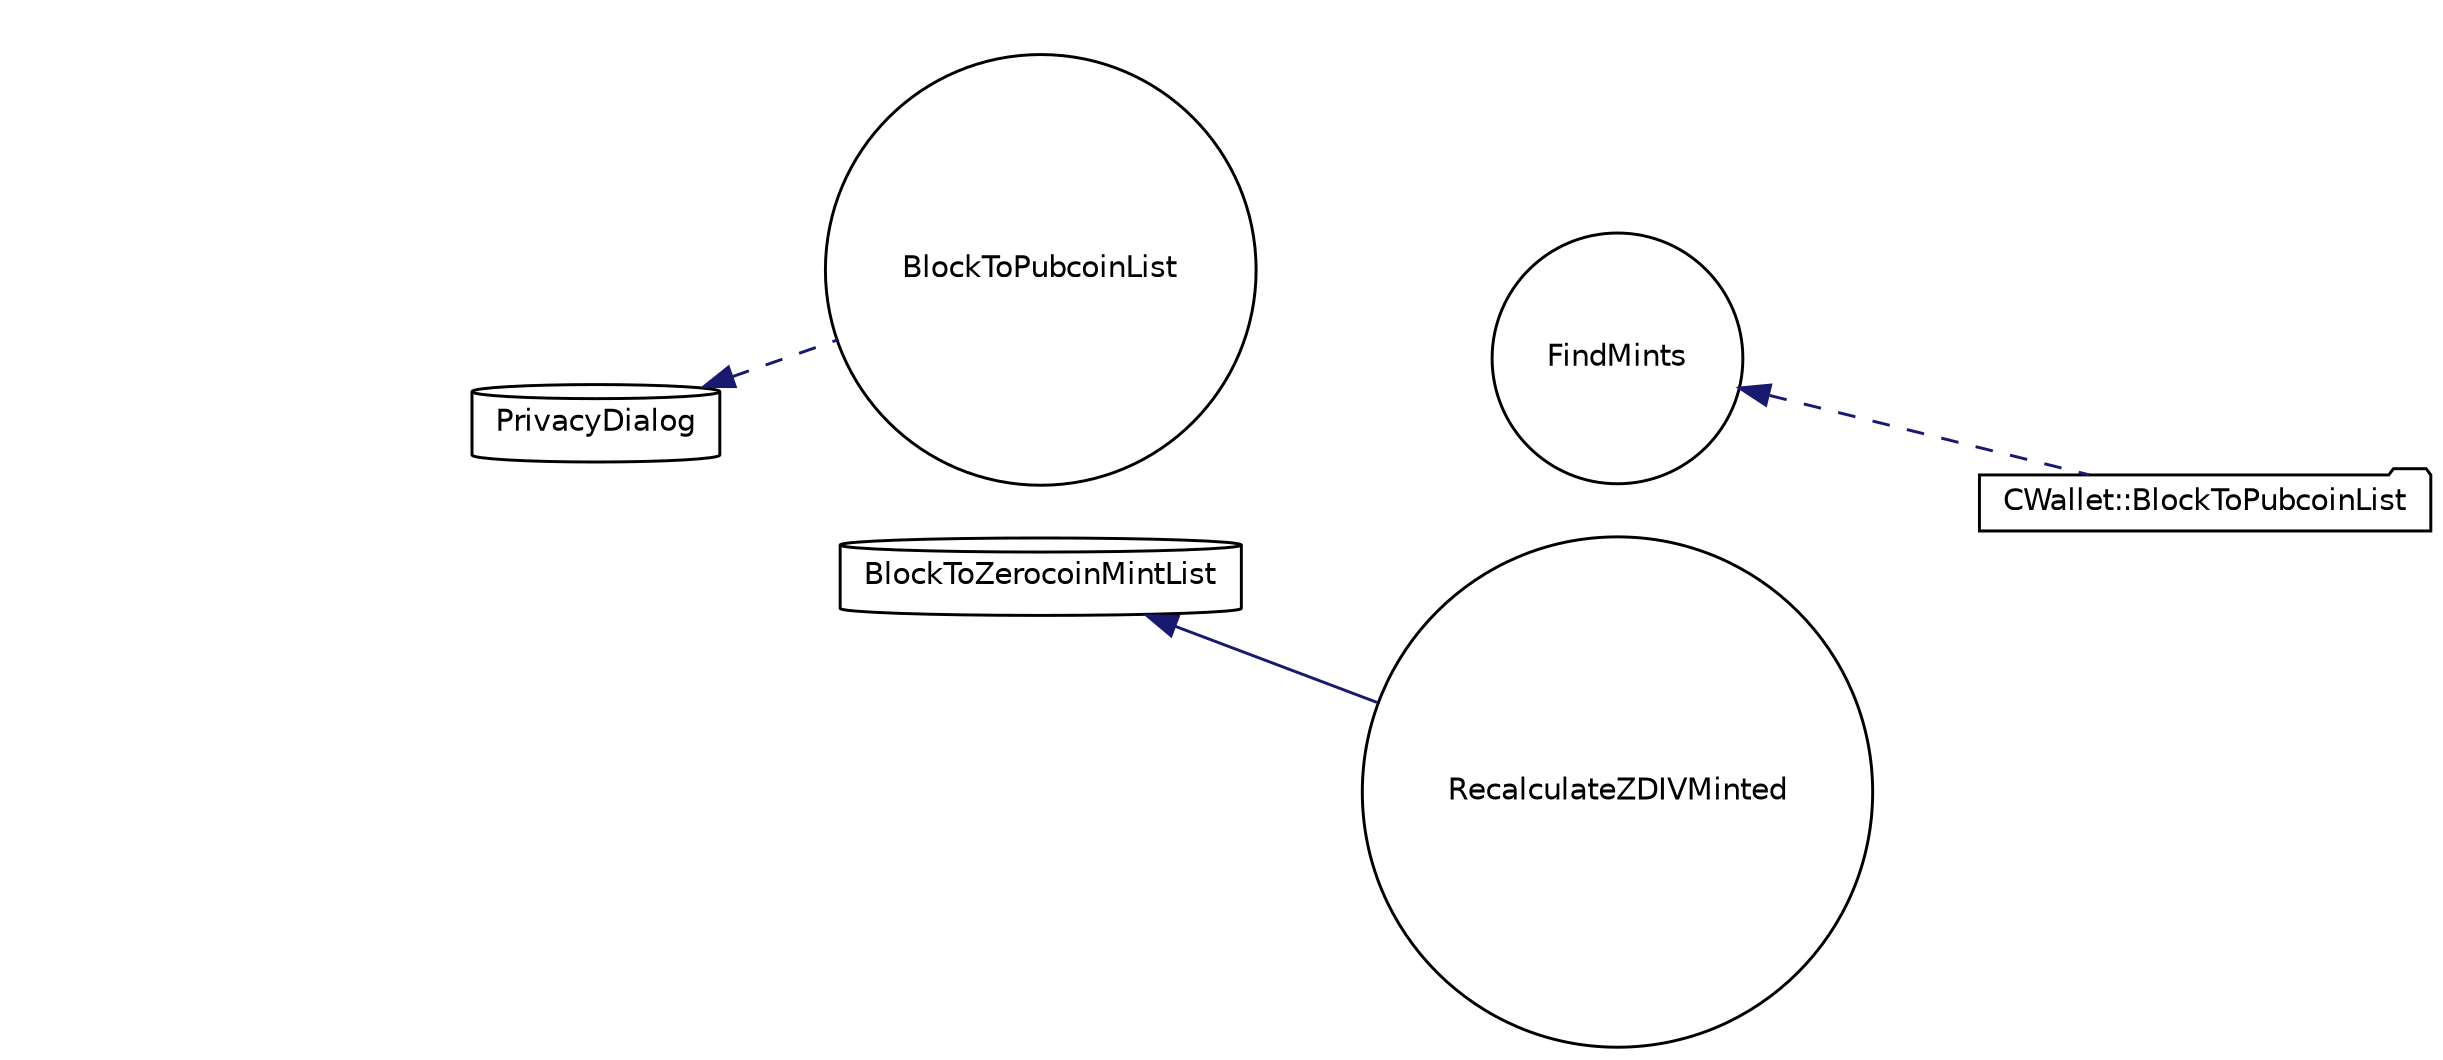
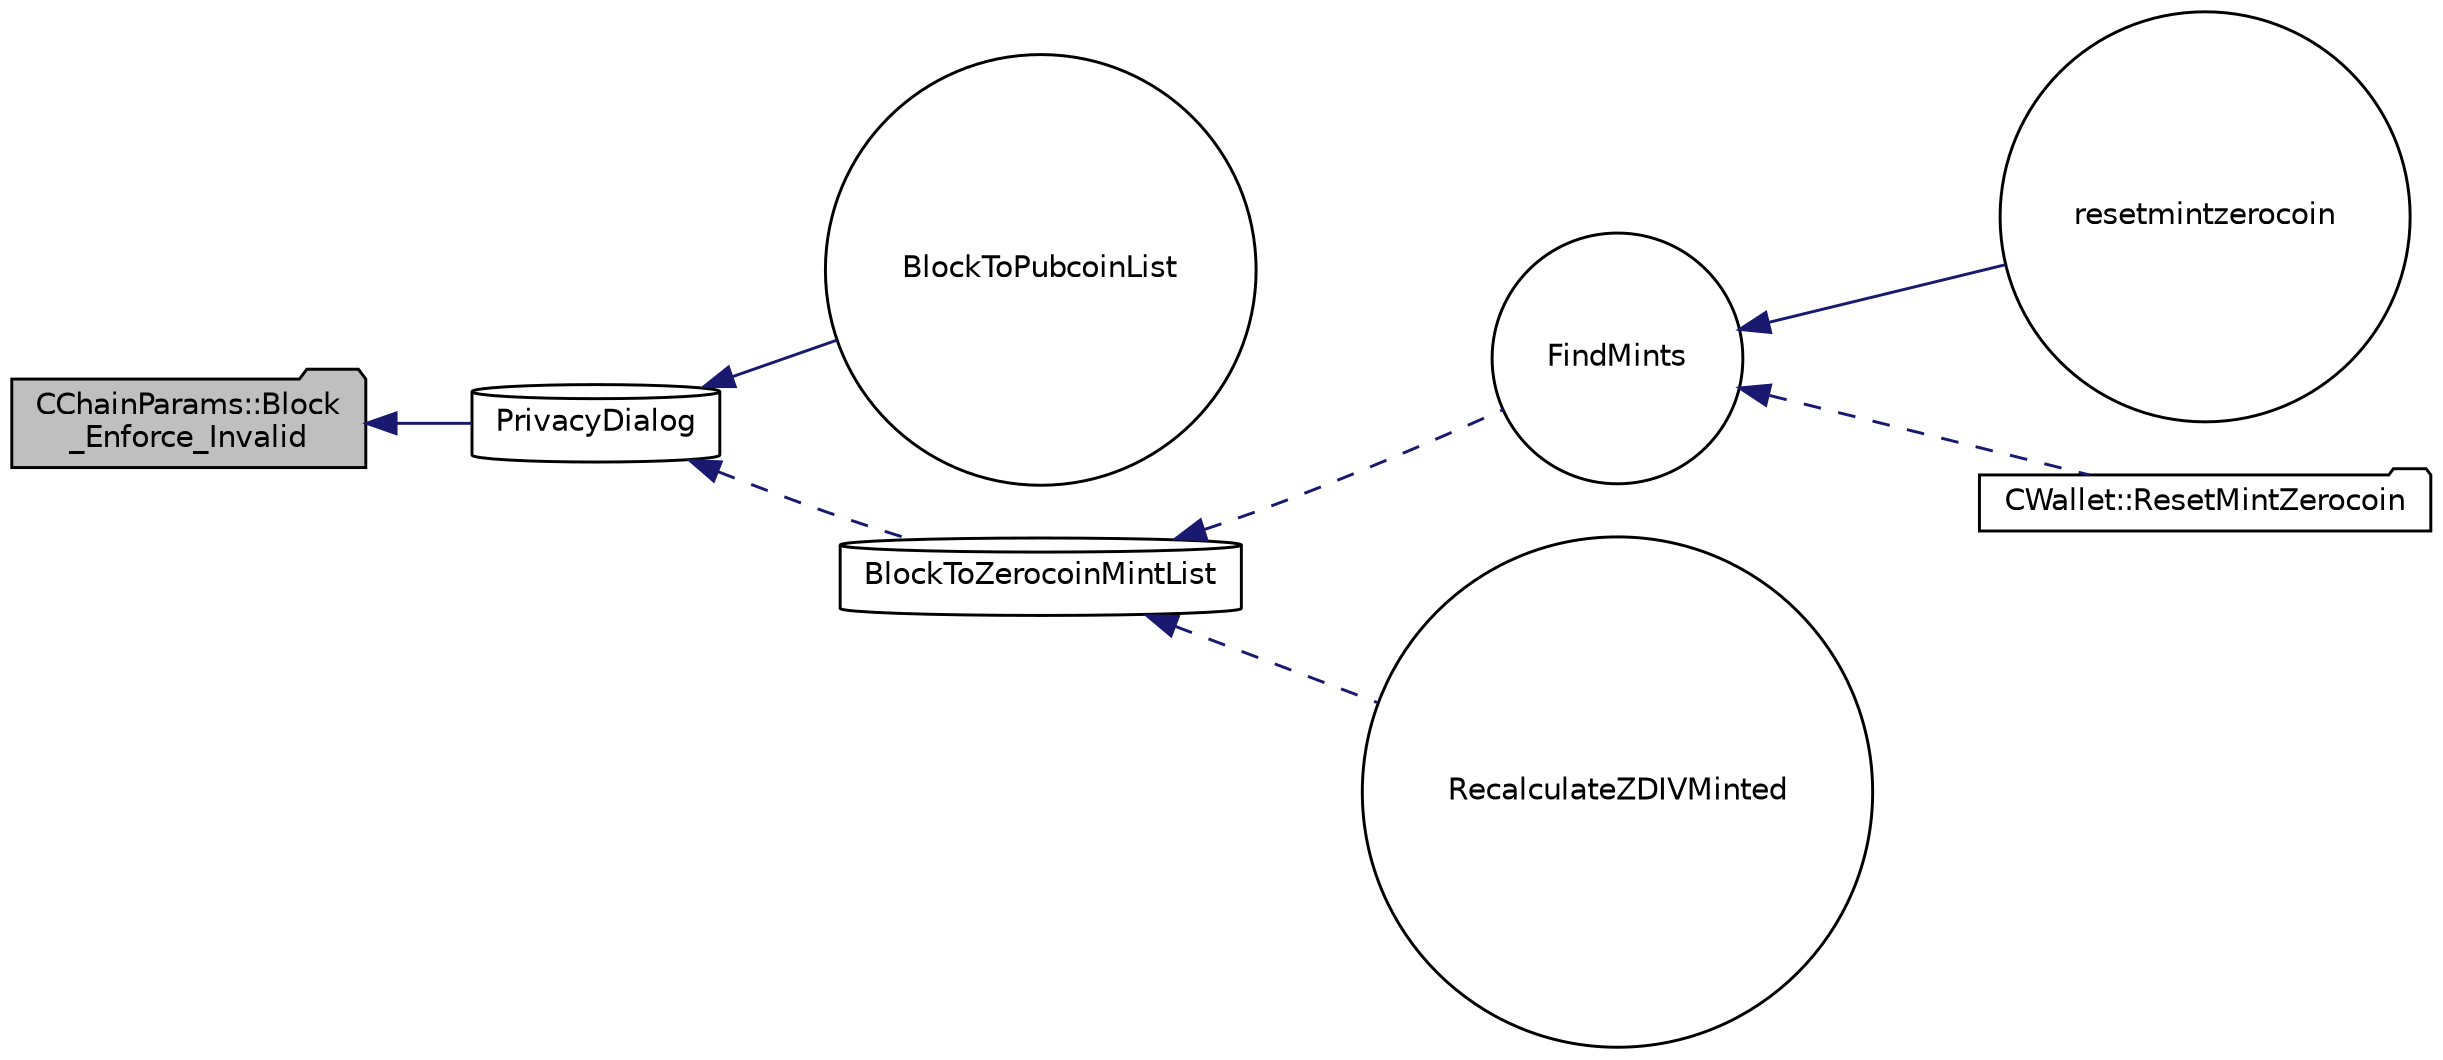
none -> (2205, 217)
(785, 358) -> (785, 358)
none -> (189, 423)
none -> (1355, 473)
(2205, 503) -> (2205, 503)
none -> (812, 507)
(1276, 664) -> (1276, 664)
